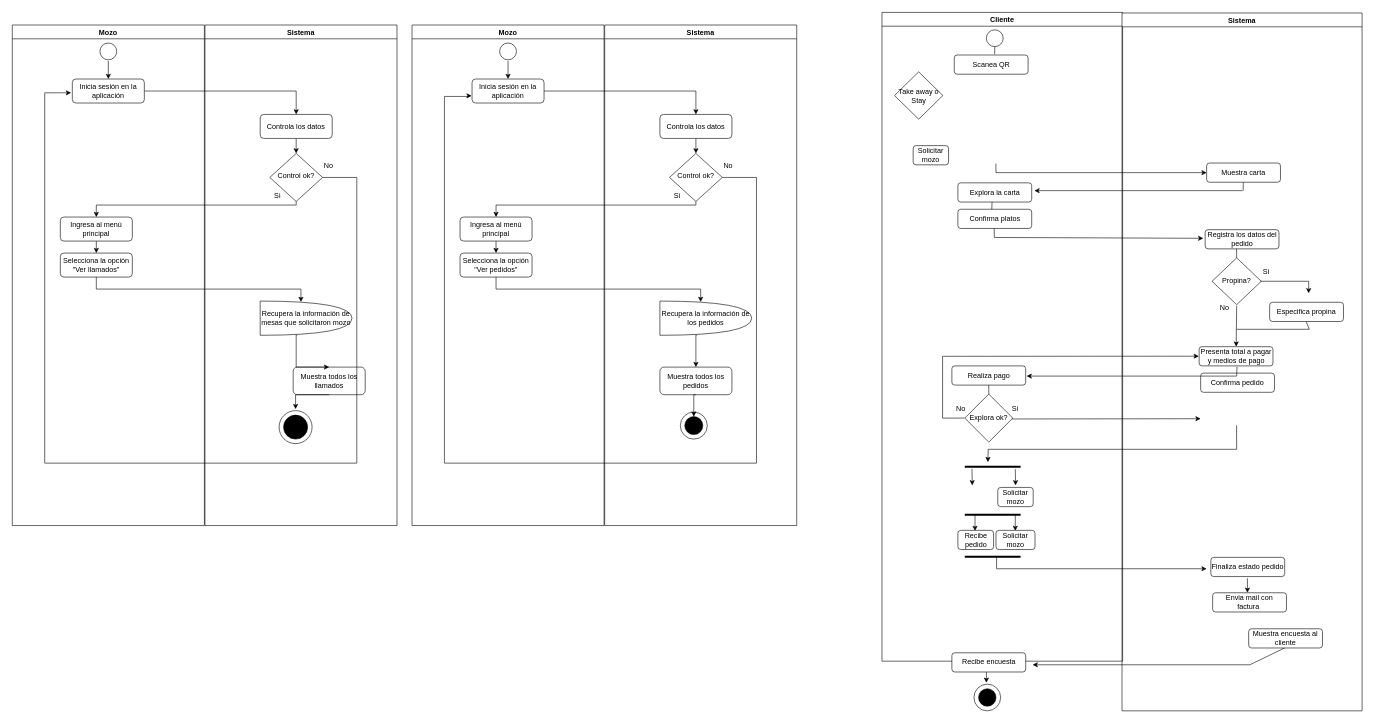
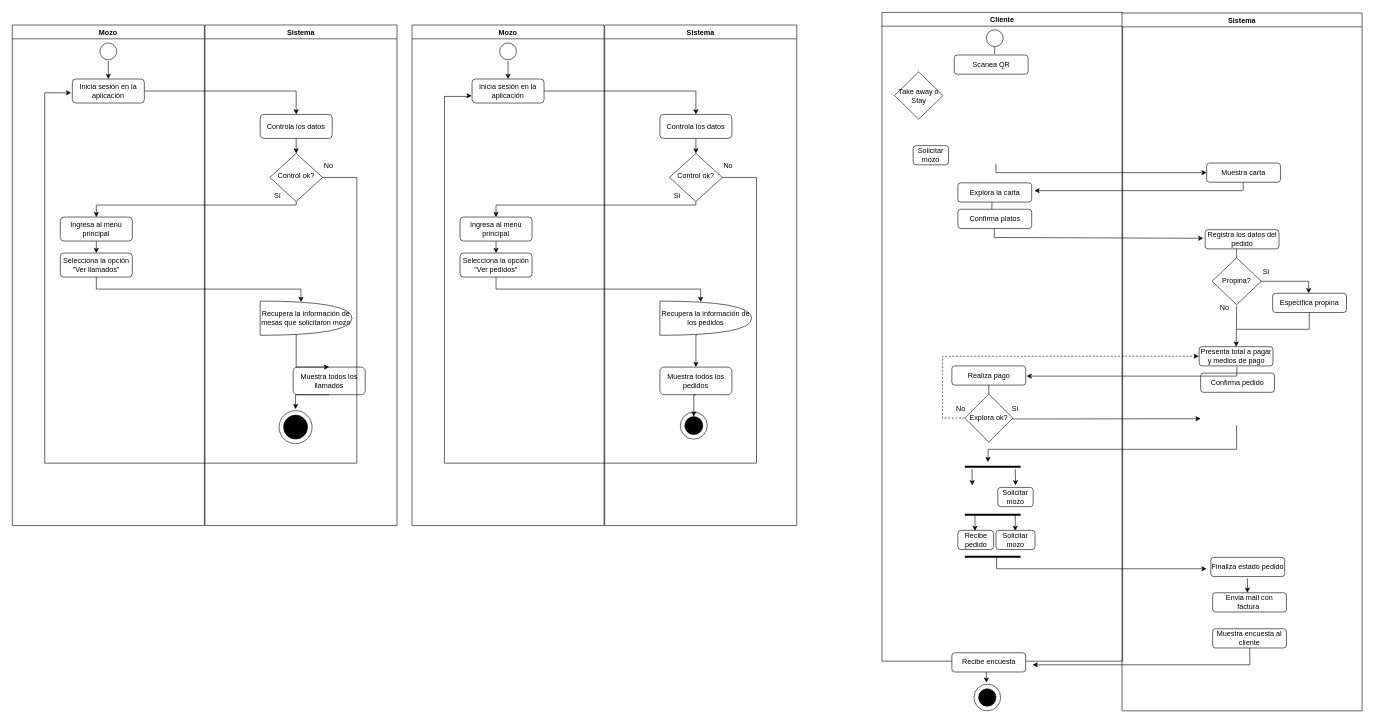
(1306, 312) -> (1309, 303)
(1027, 356) -> (1027, 356)
(1285, 638) -> (1249, 638)
